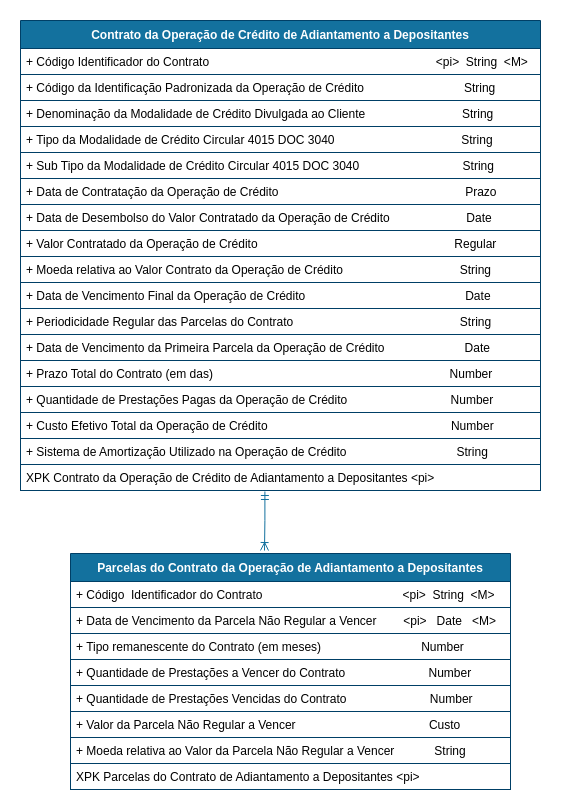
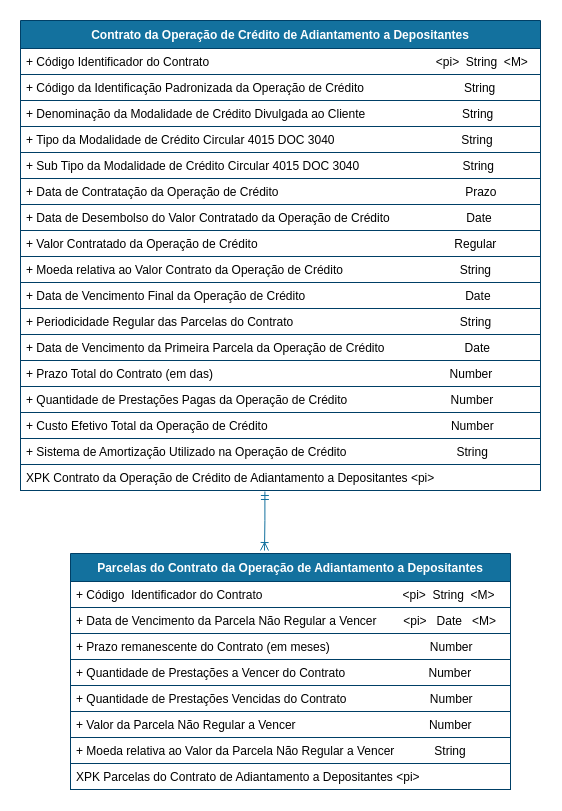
(304, 647) -> (309, 647)
(311, 725) -> (315, 725)
